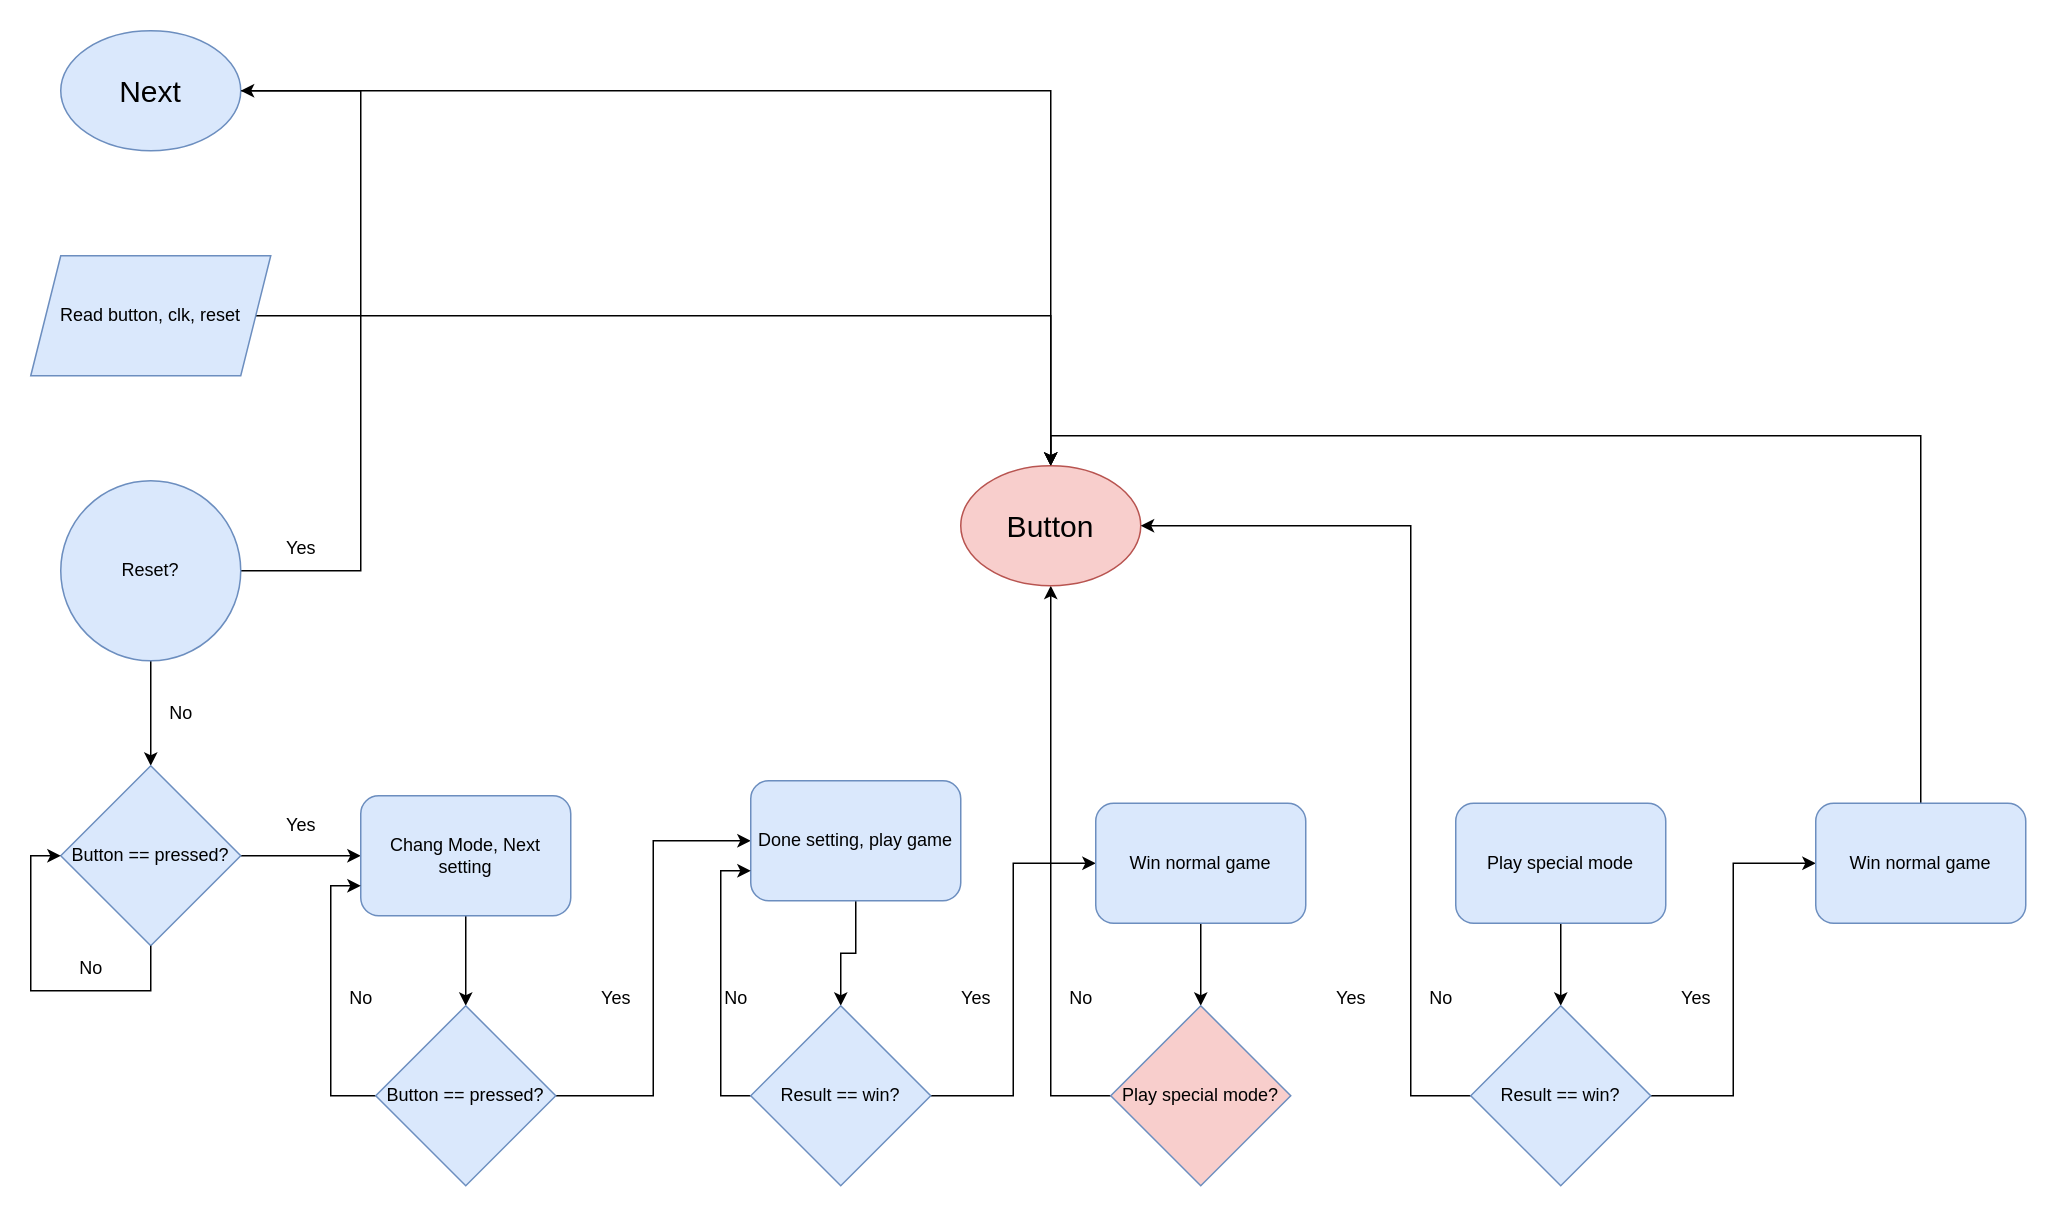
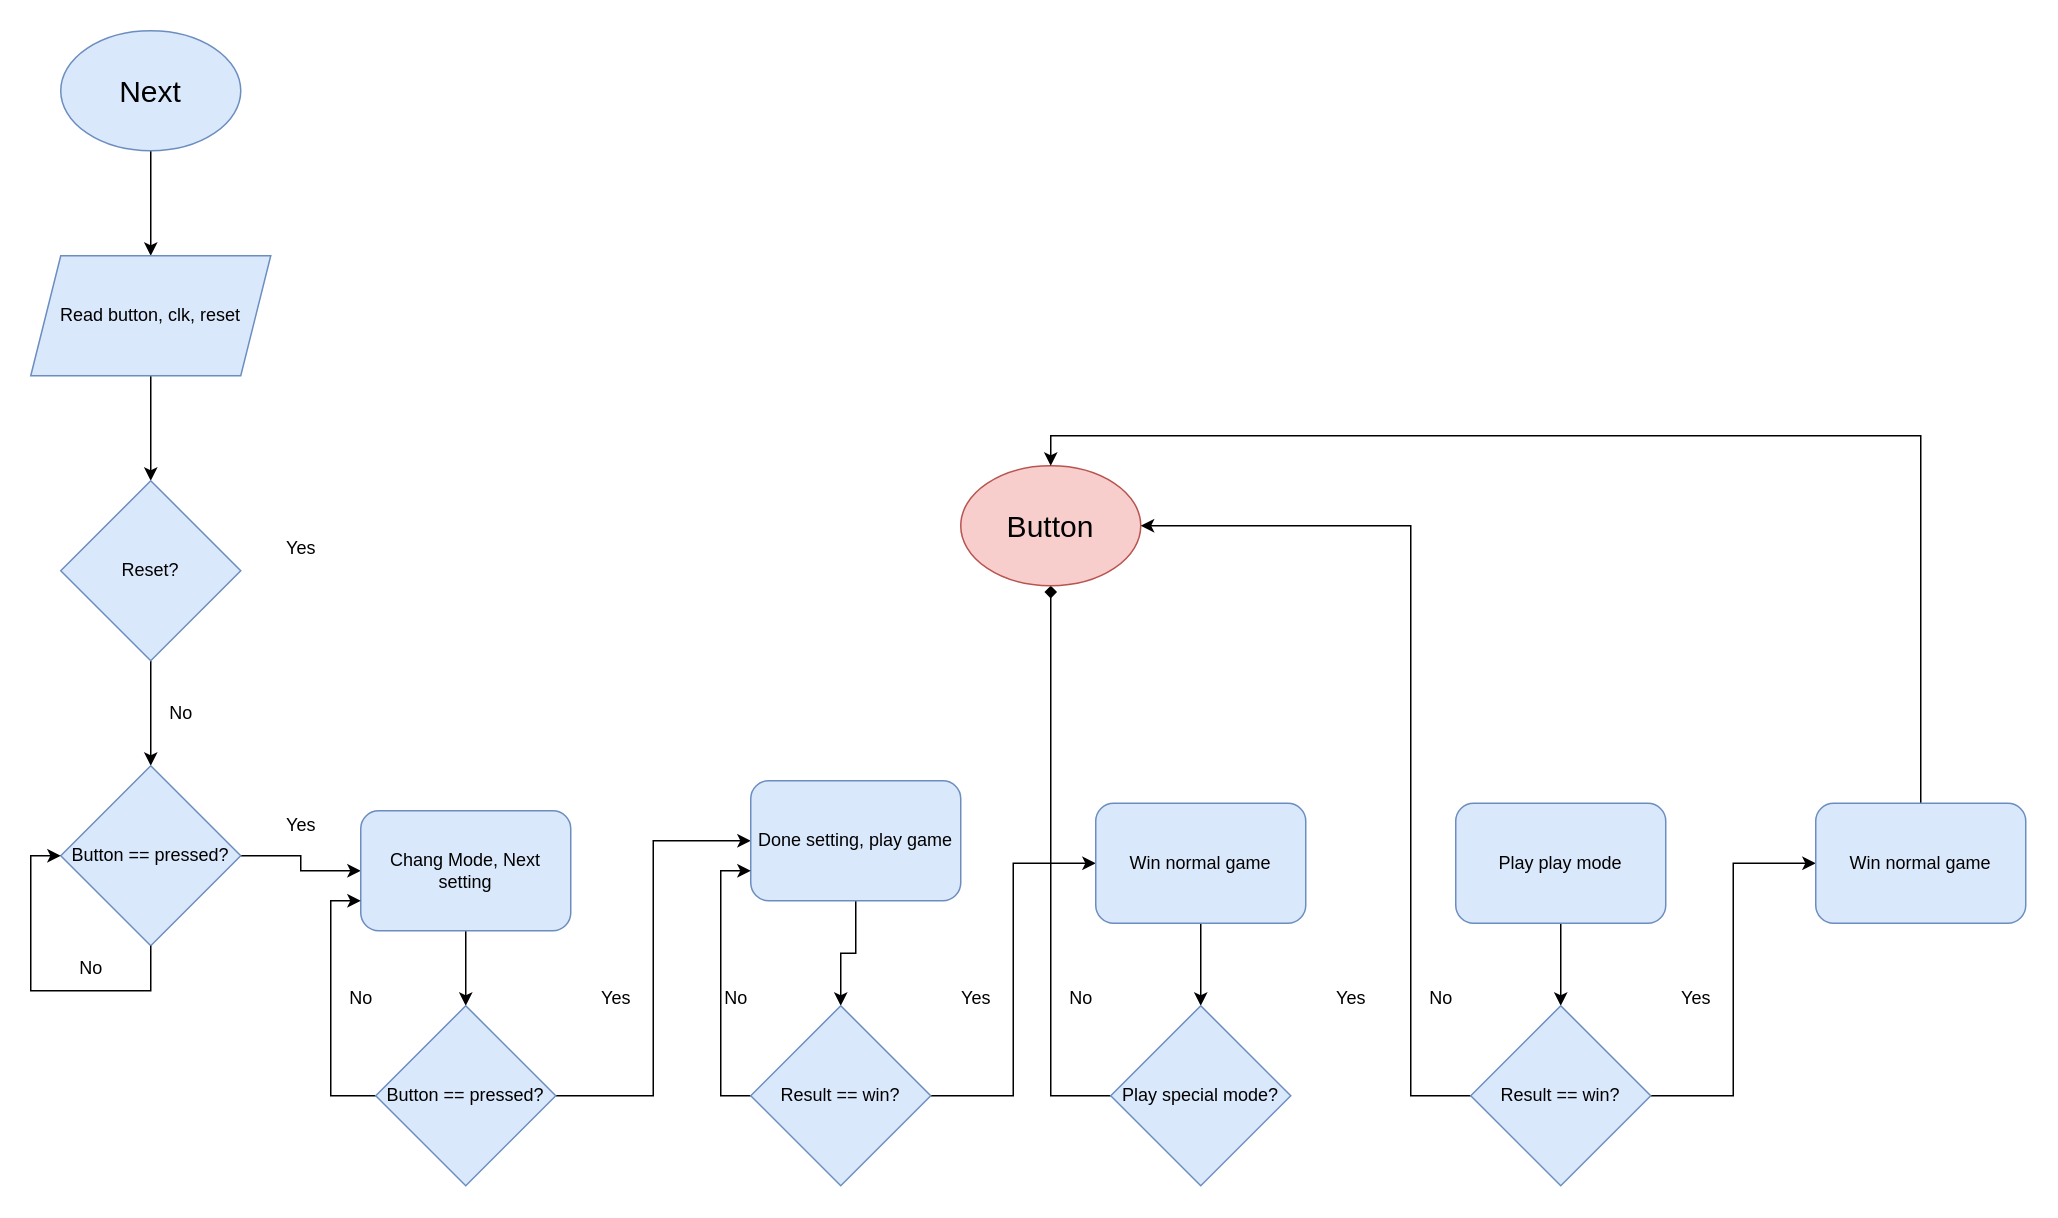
(818, 91) -> (151, 198)
(652, 316) -> (151, 423)
(361, 392) -> none
(151, 571) -> (151, 571)
(1051, 597) -> (1051, 598)
(466, 856) -> (466, 871)
(1561, 863) -> (1561, 863)
(1201, 1096) -> (1201, 1096)
